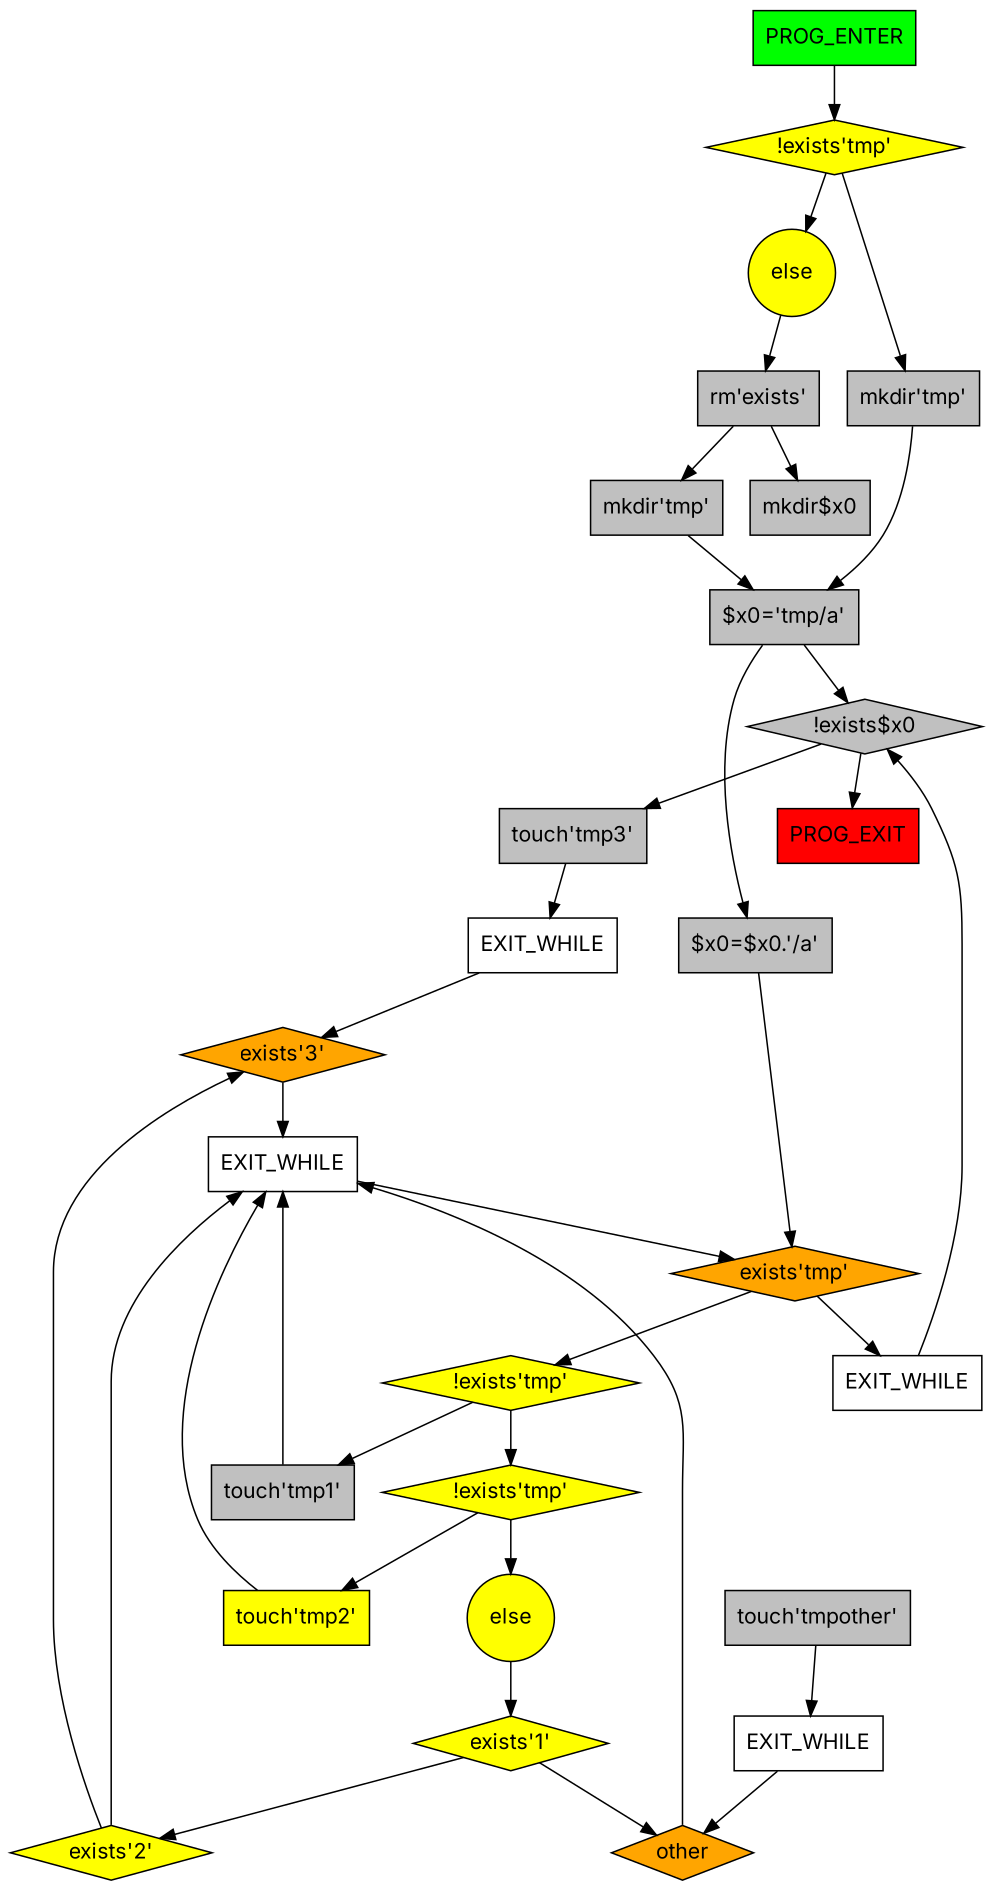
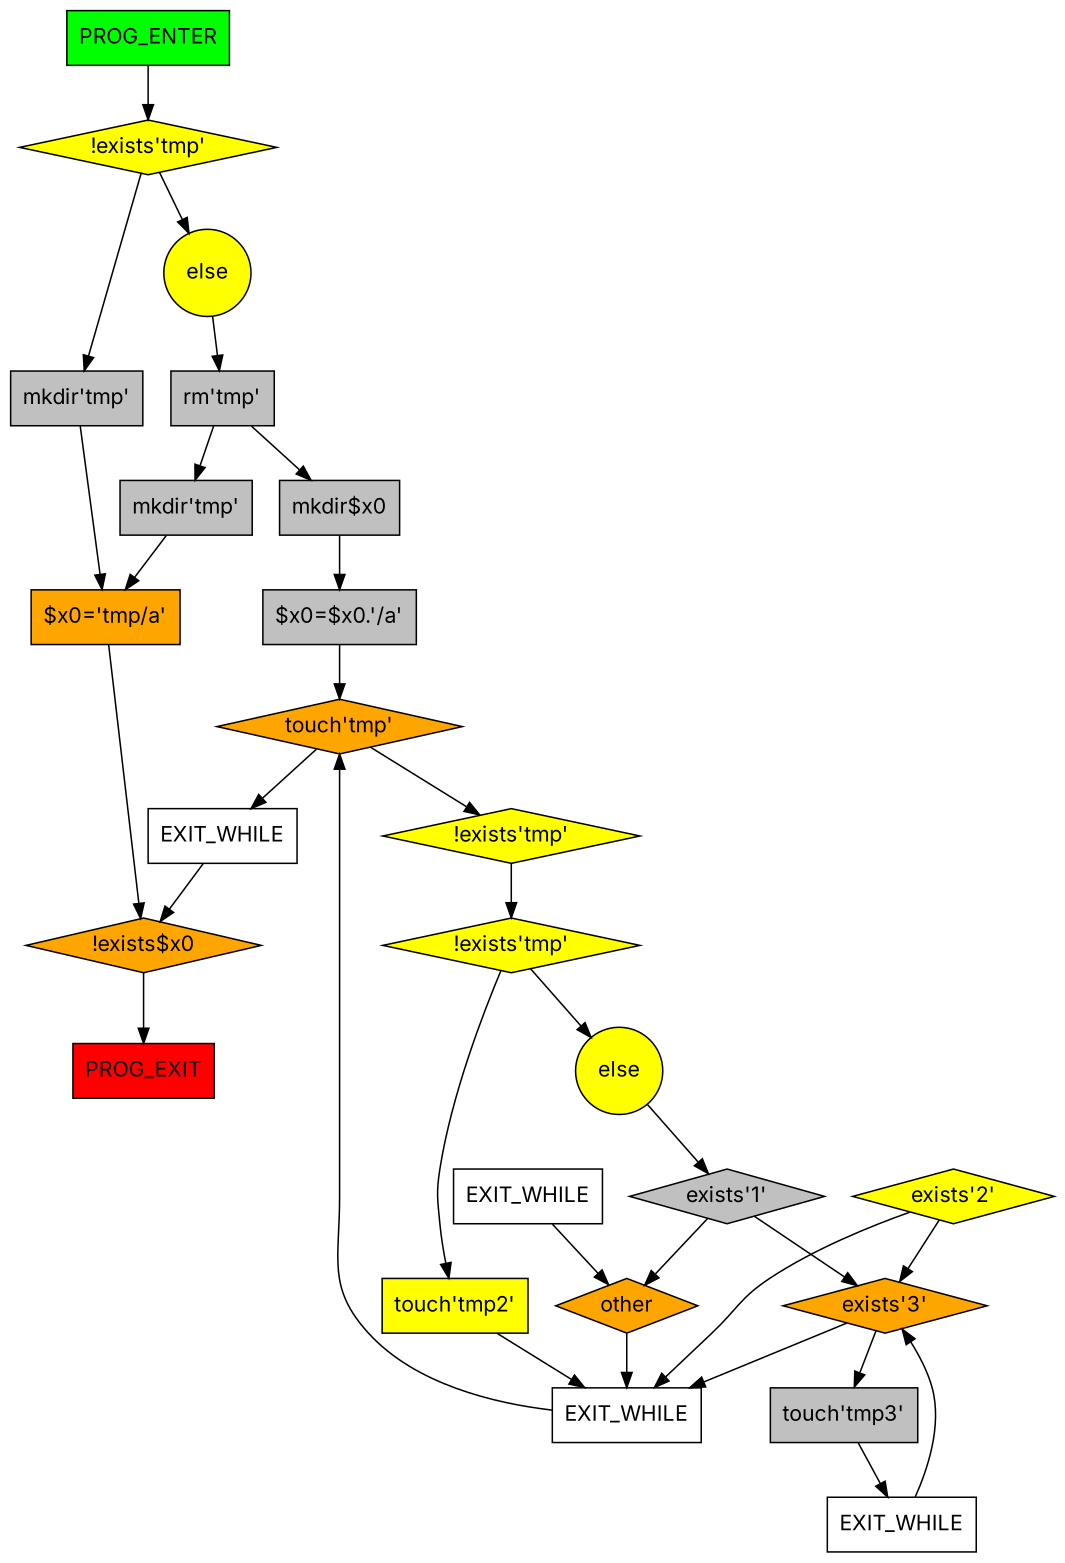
(758, 398) -> (223, 398)
(784, 617) -> (106, 617)
(865, 727) -> (144, 945)
(725, 764) -> (340, 555)
(740, 774) -> (868, 1352)
(795, 1274) -> (340, 727)
(283, 1492) -> none
(818, 1618) -> none
(511, 1743) -> (727, 1196)
(319, 1796) -> (800, 1247)
